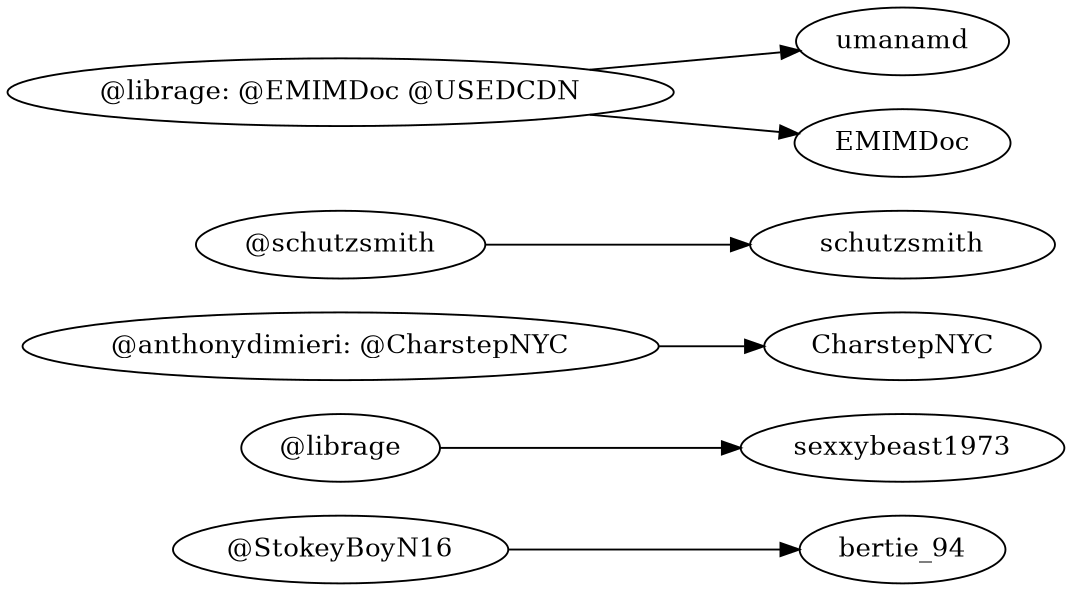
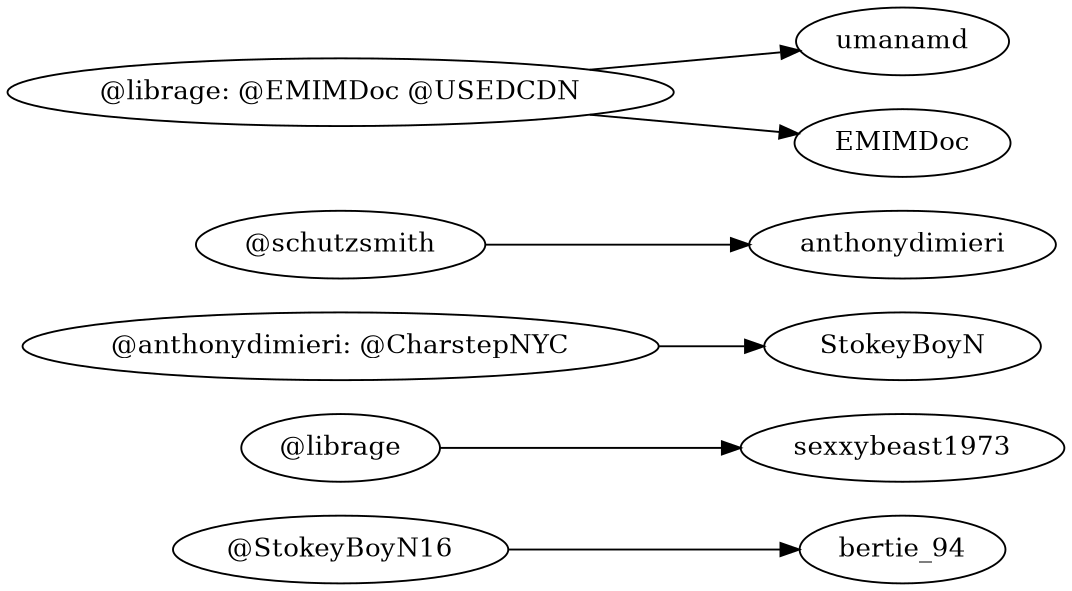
(903, 245) -> (903, 245)
(903, 346) -> (903, 346)
